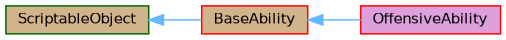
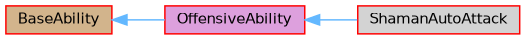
(77, 20) -> none
none -> (439, 20)
